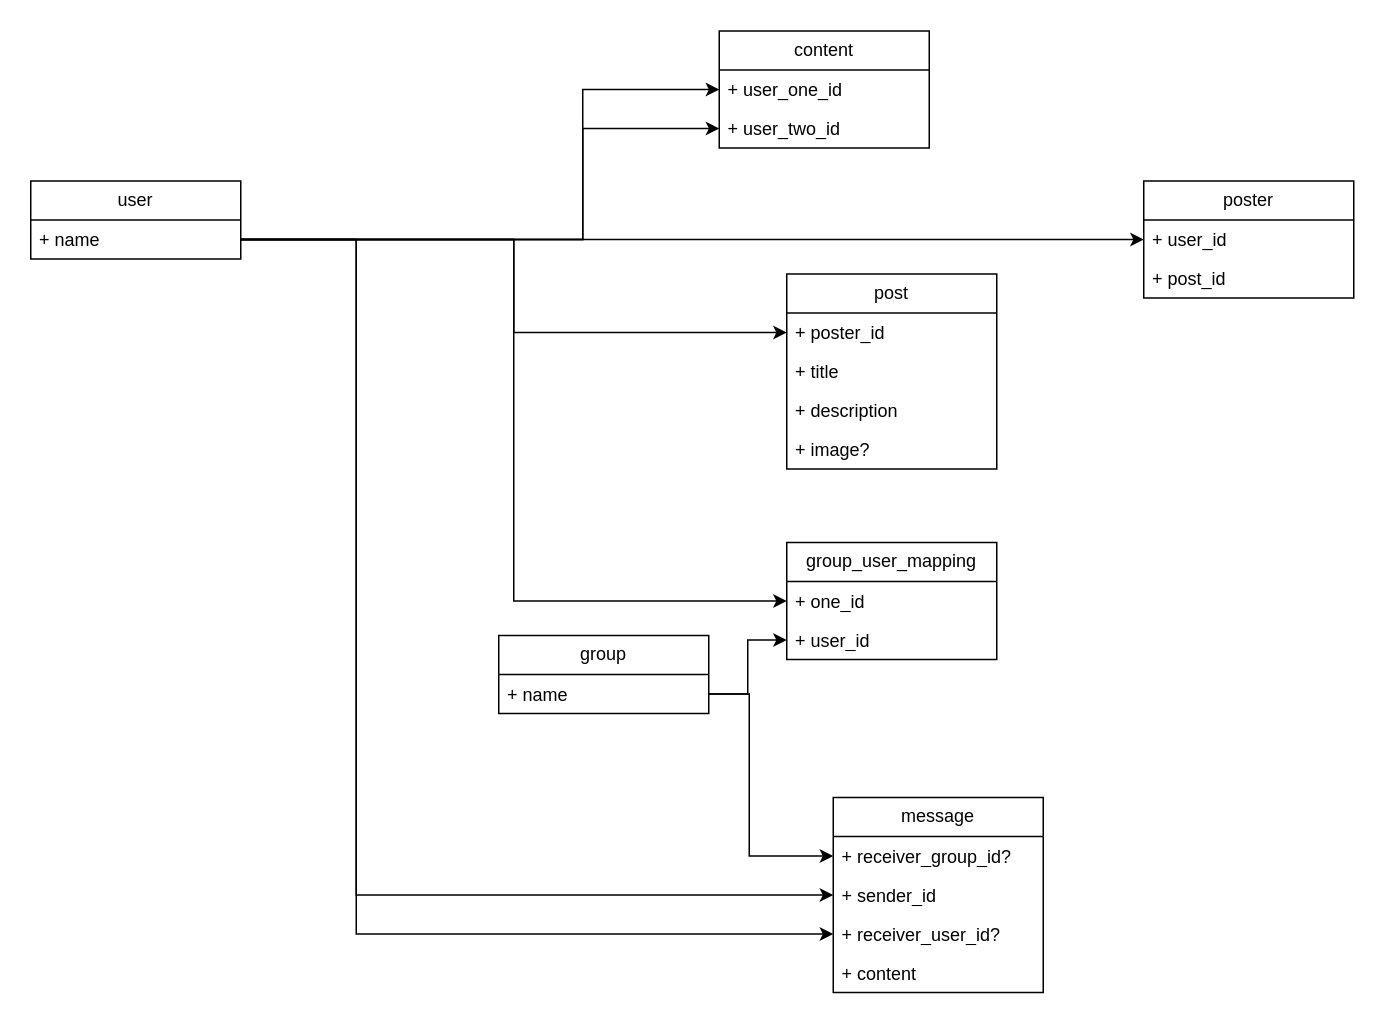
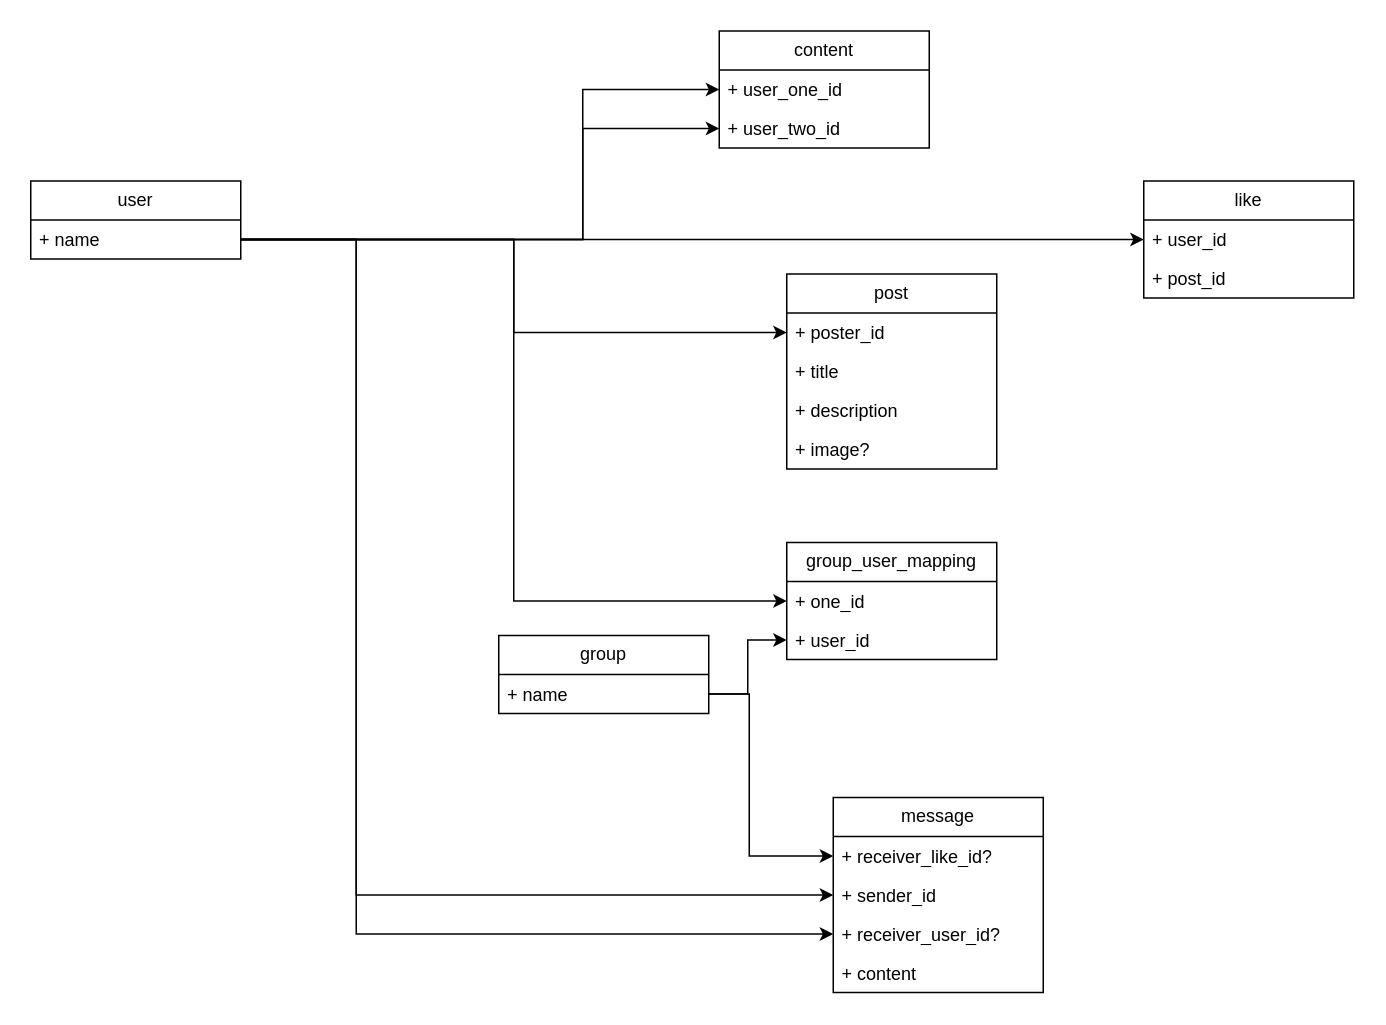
(1249, 200) -> (1249, 200)
(936, 858) -> (926, 858)
